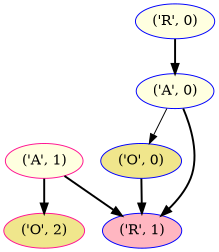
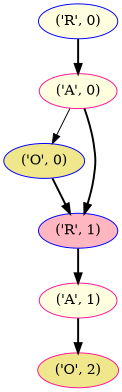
(175, 91) -> (78, 91)
(89, 193) -> (78, 261)
